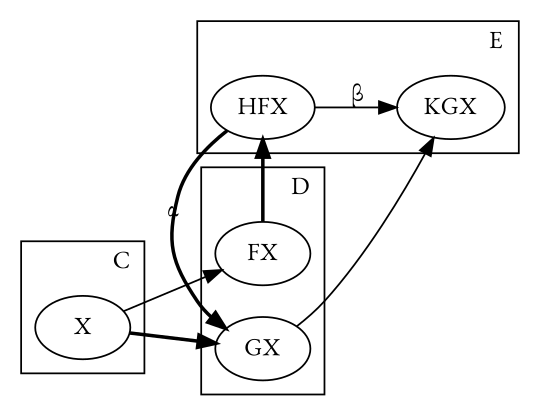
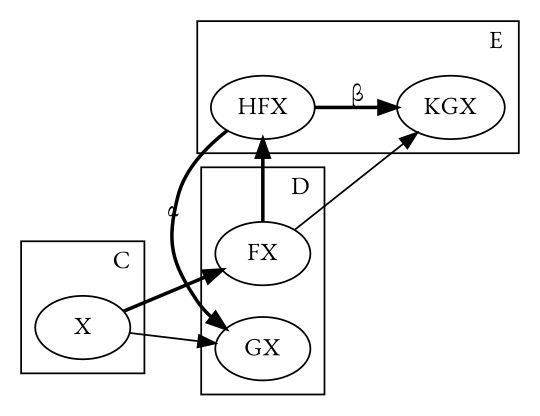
(346, 107) -> (346, 107)
(368, 246) -> (349, 187)
(165, 294) -> (165, 294)
(164, 337) -> (164, 337)
